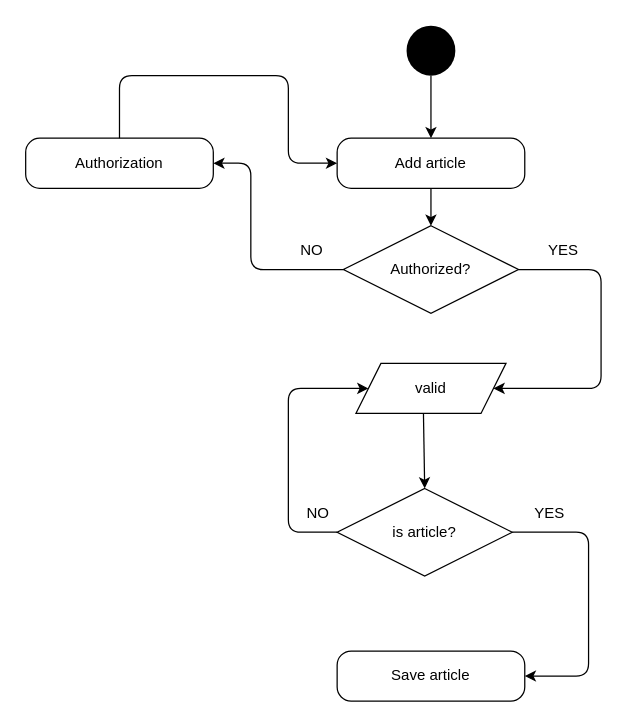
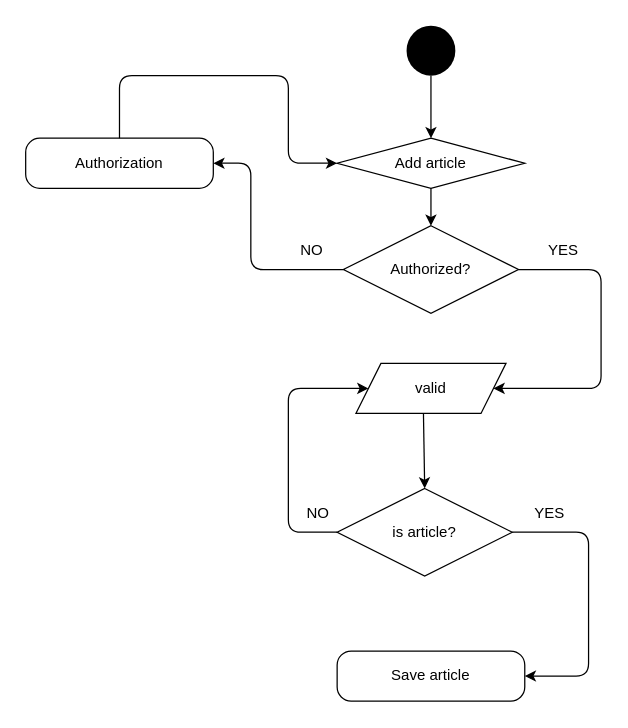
(431, 163) -> (431, 163)
